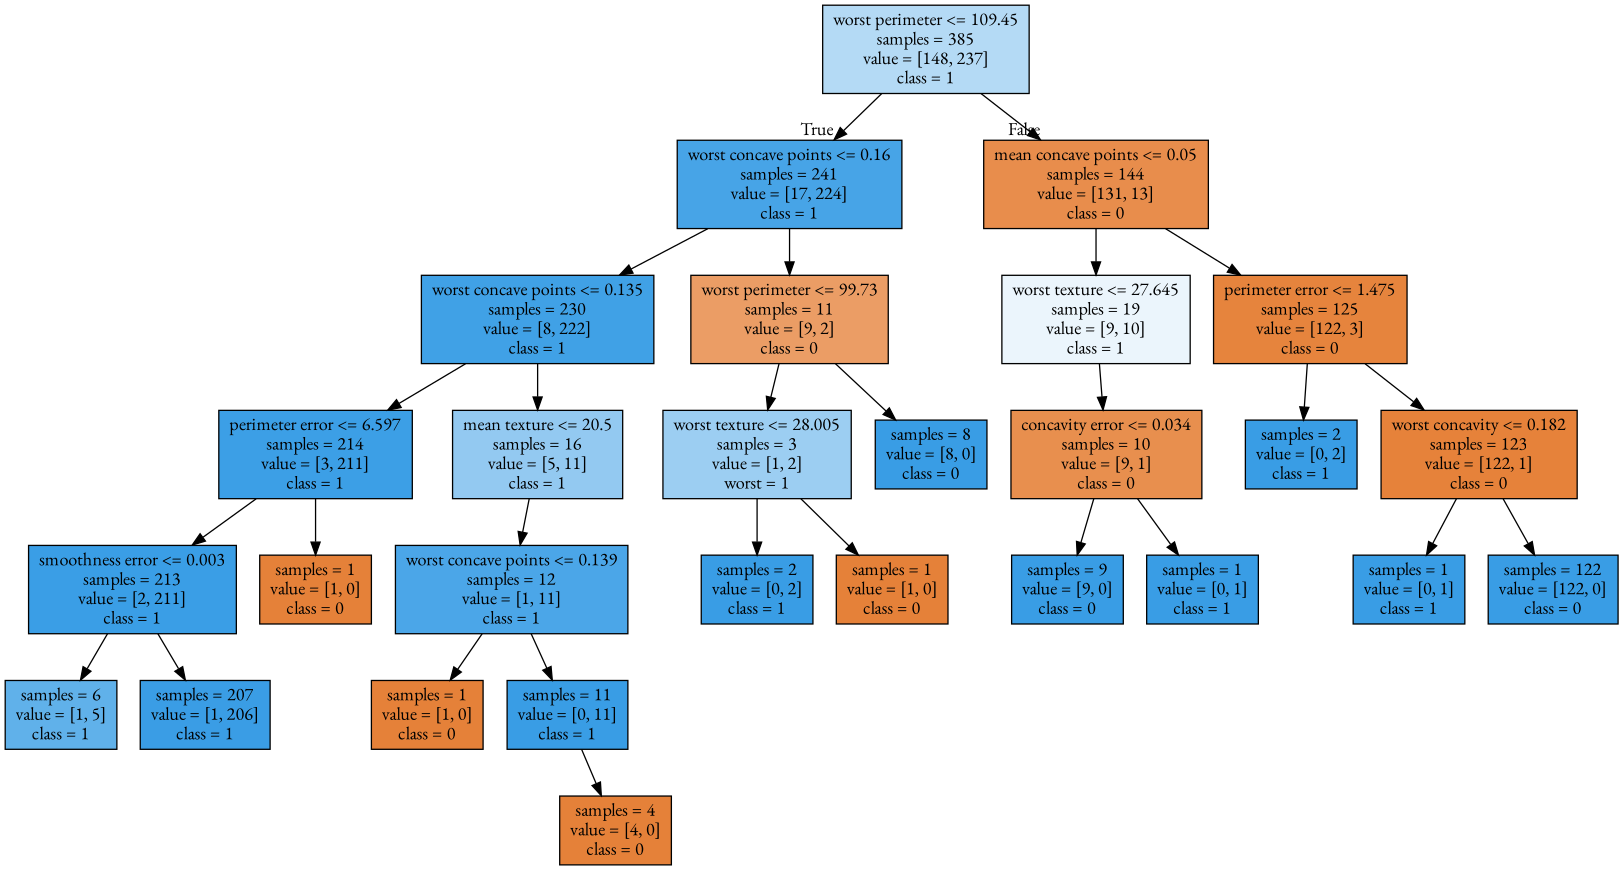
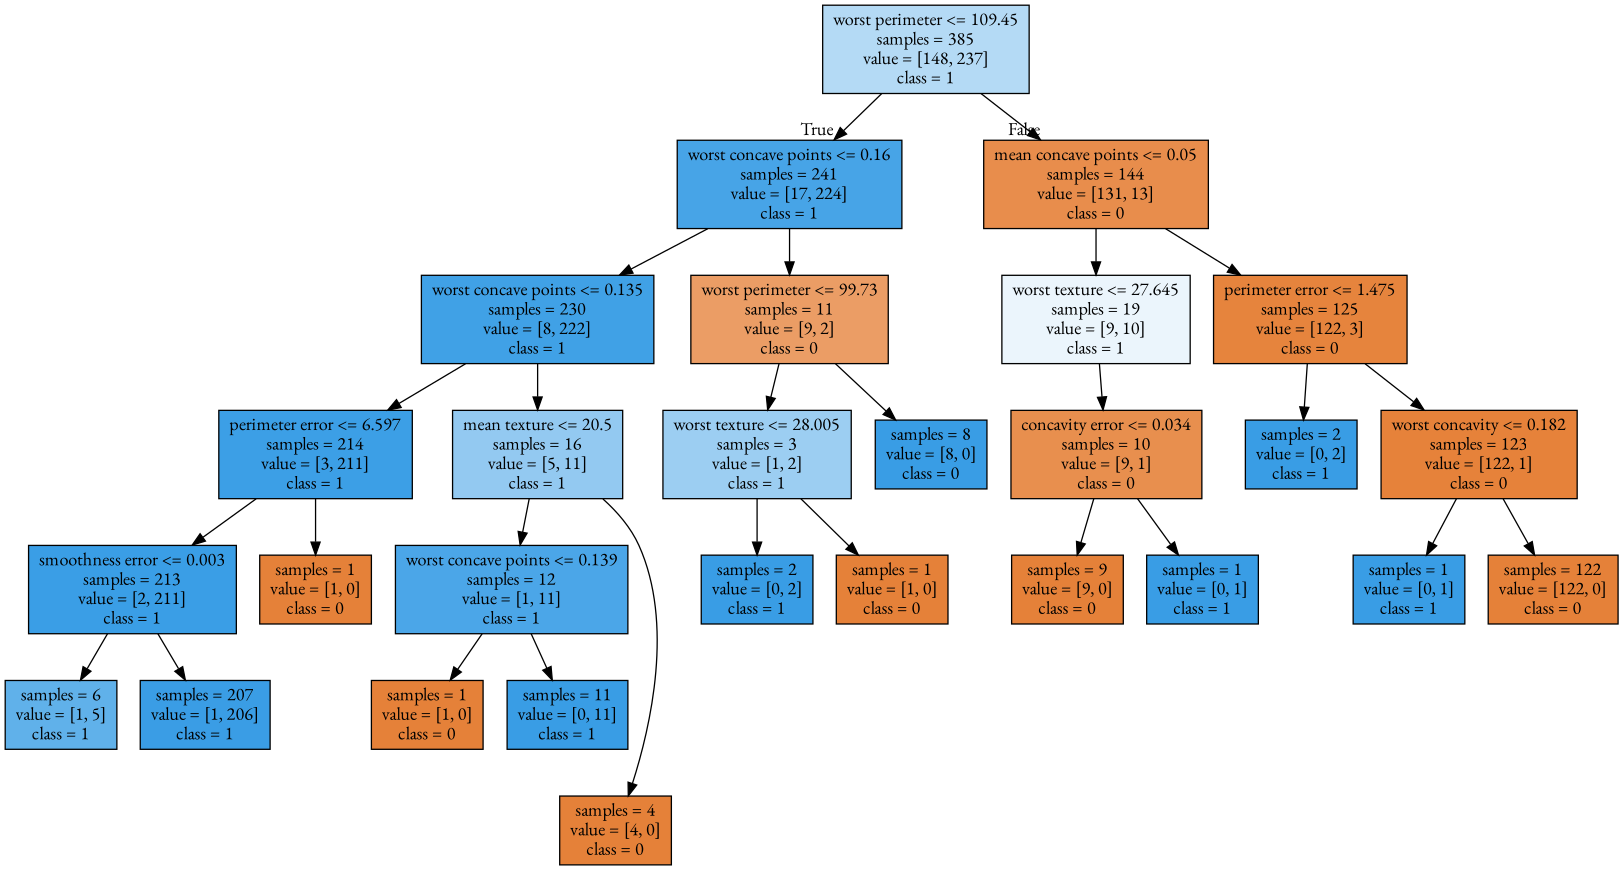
(757, 455) -> (757, 455)
(1067, 590) -> (1067, 590)
(1553, 590) -> (1553, 590)
(589, 767) -> (657, 635)
